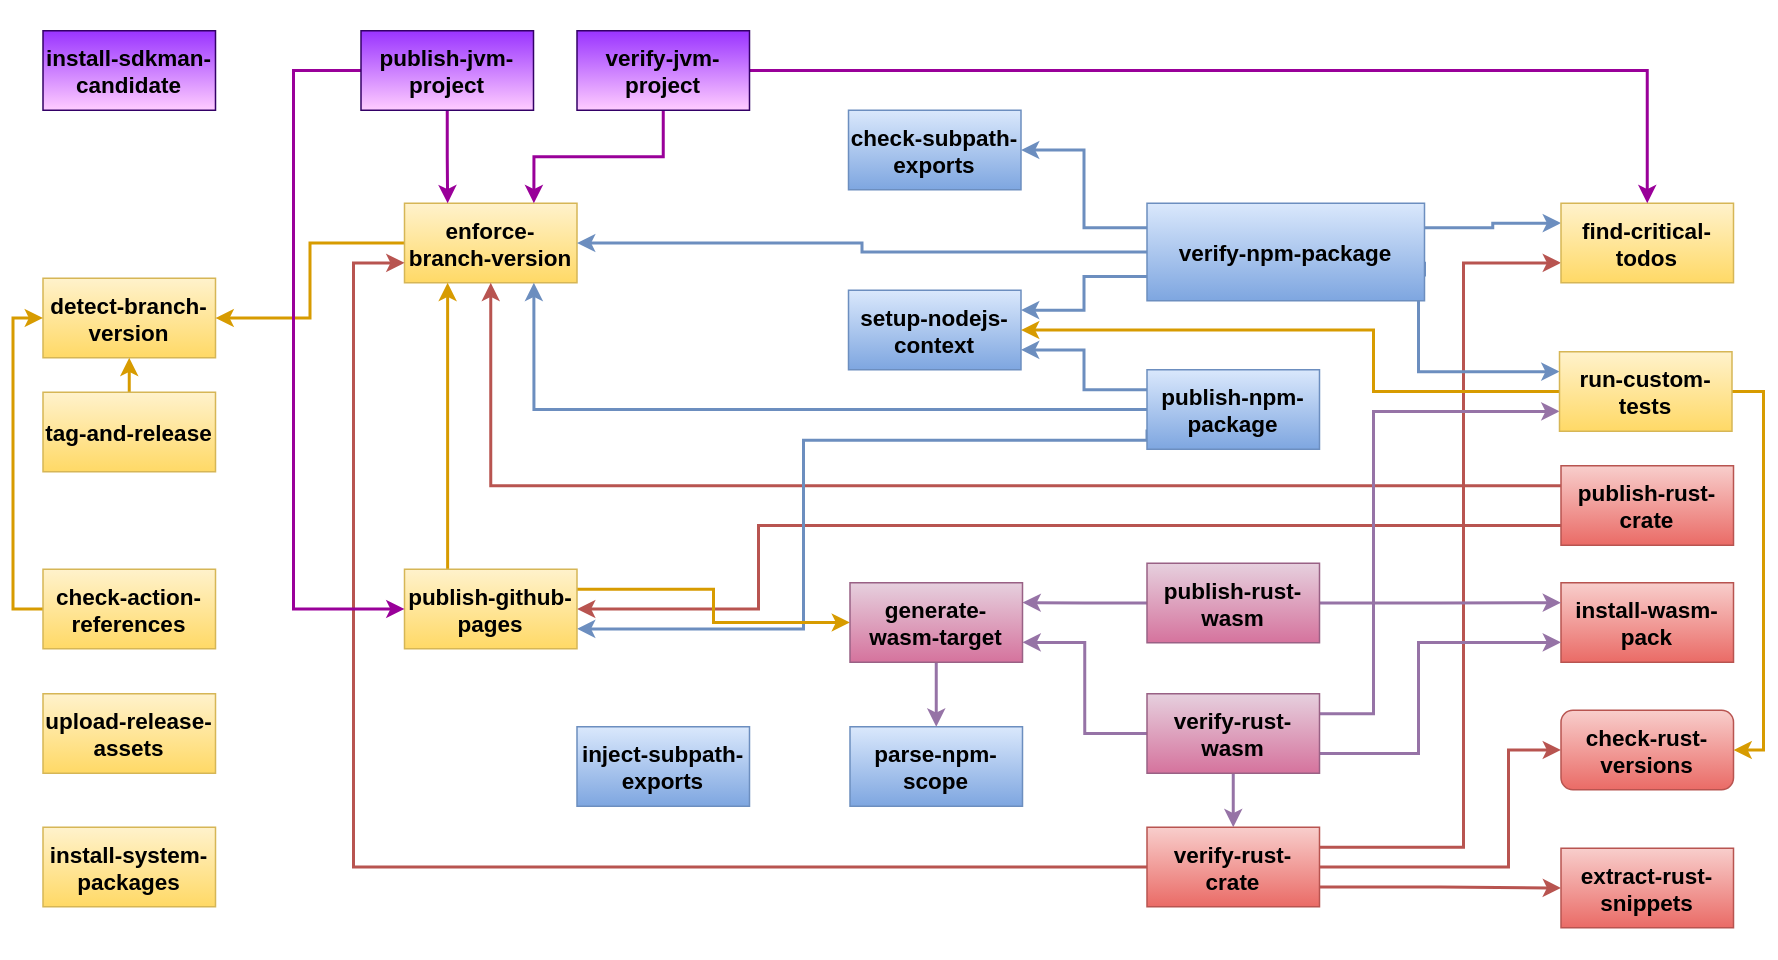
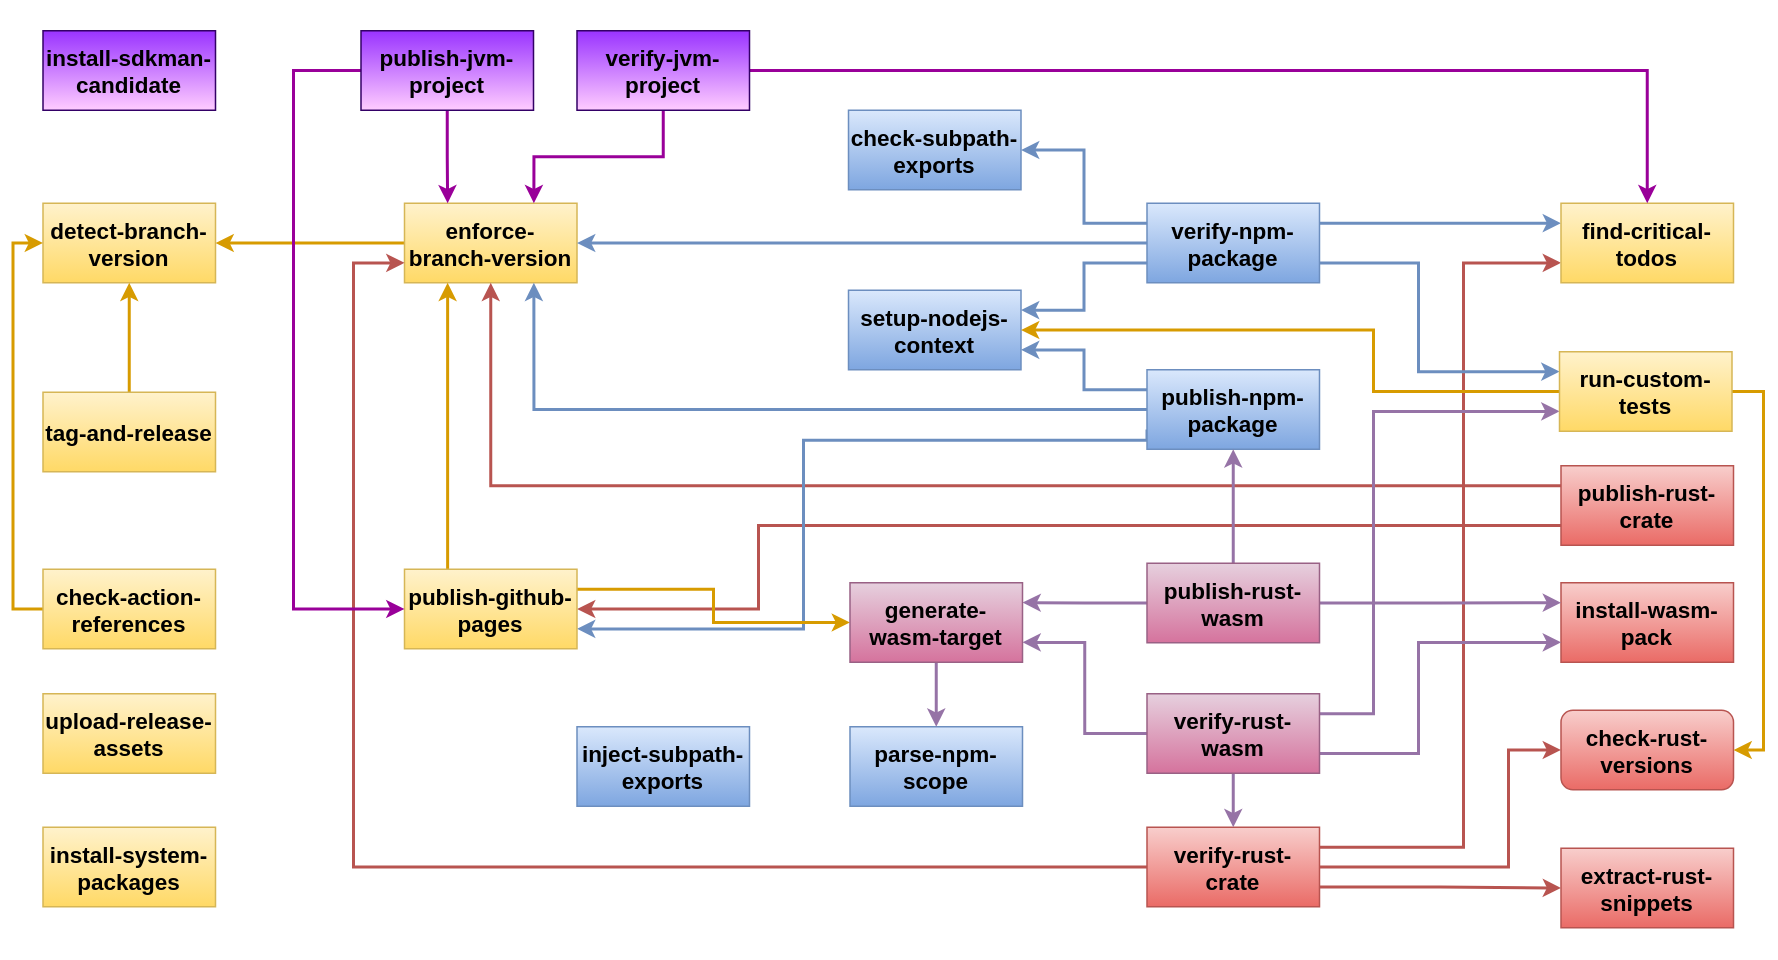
(1286, 252) -> (1233, 243)
(129, 318) -> (129, 243)
none -> (1233, 513)
